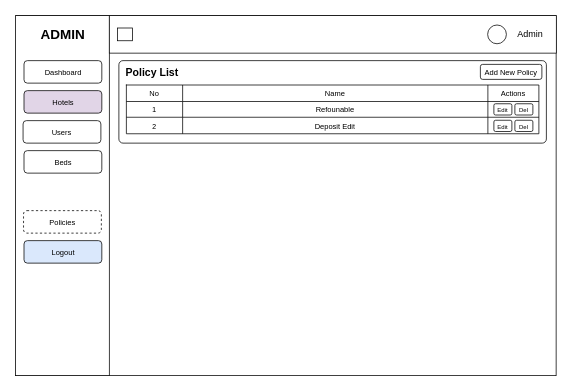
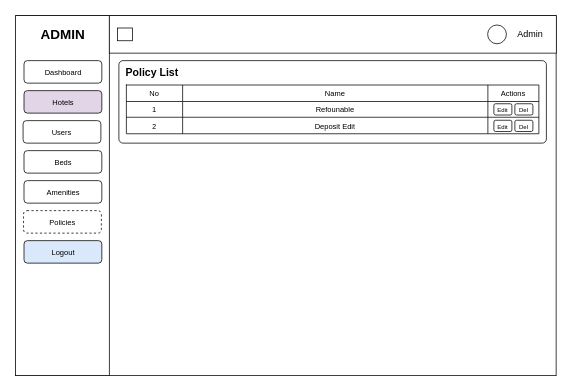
(511, 72) -> none
none -> (63, 192)
